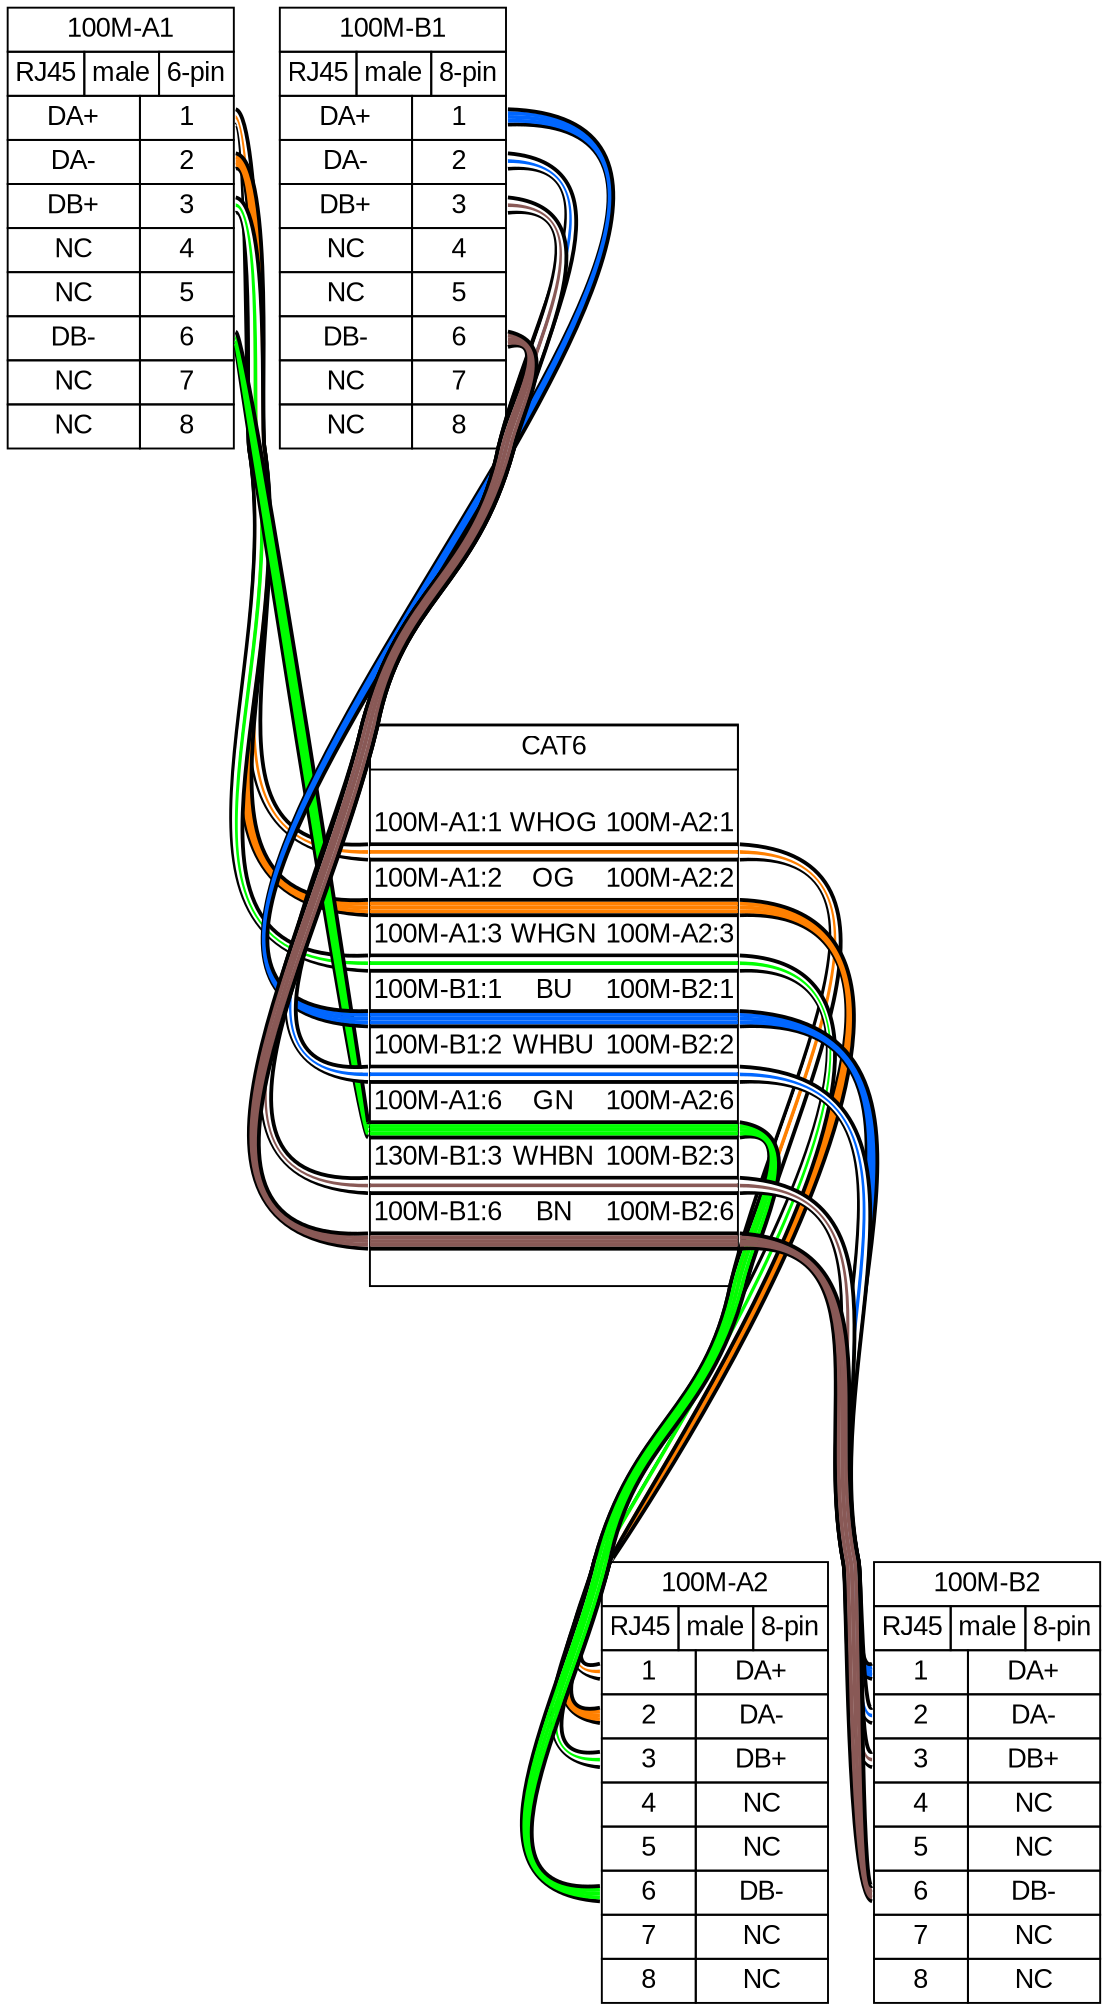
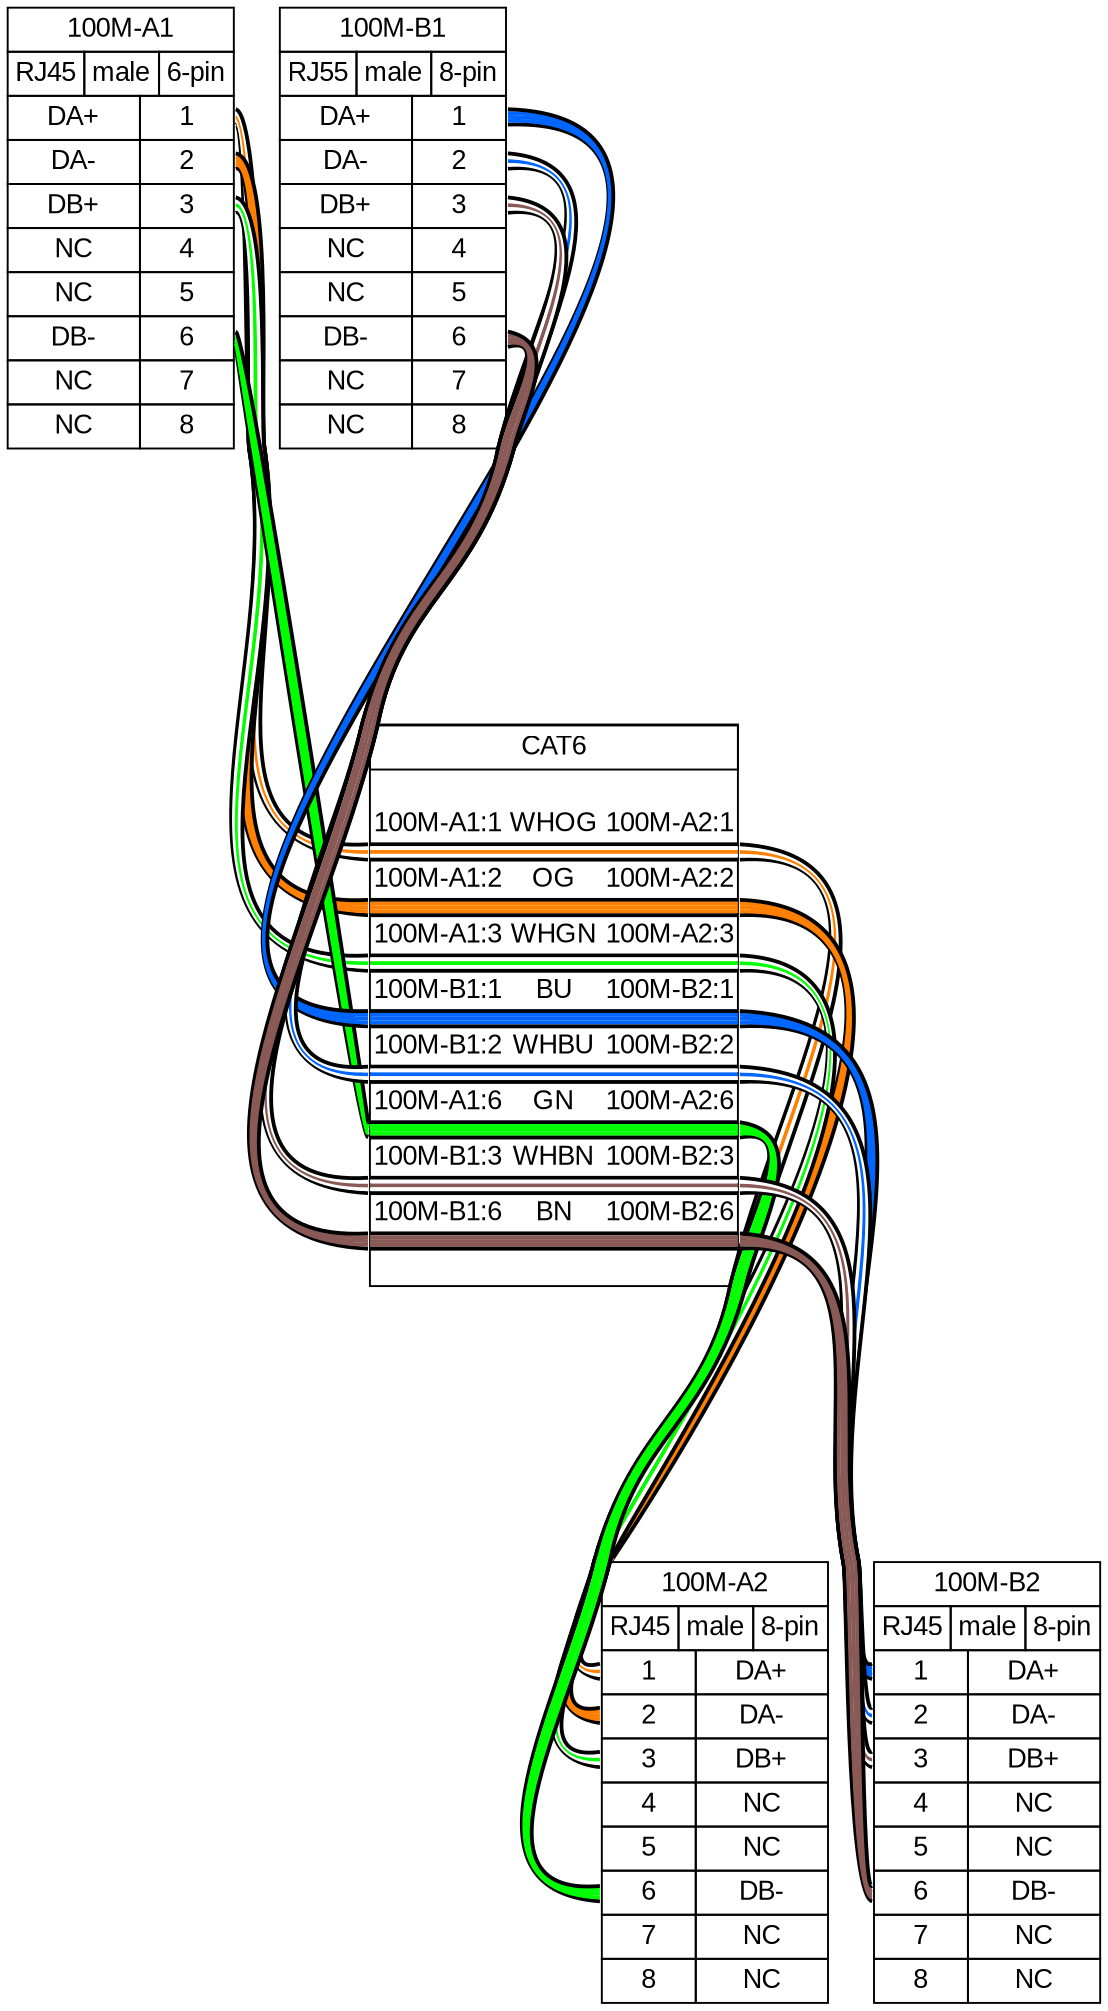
(318, 73) -> (318, 73)
(438, 1157) -> (438, 1157)
